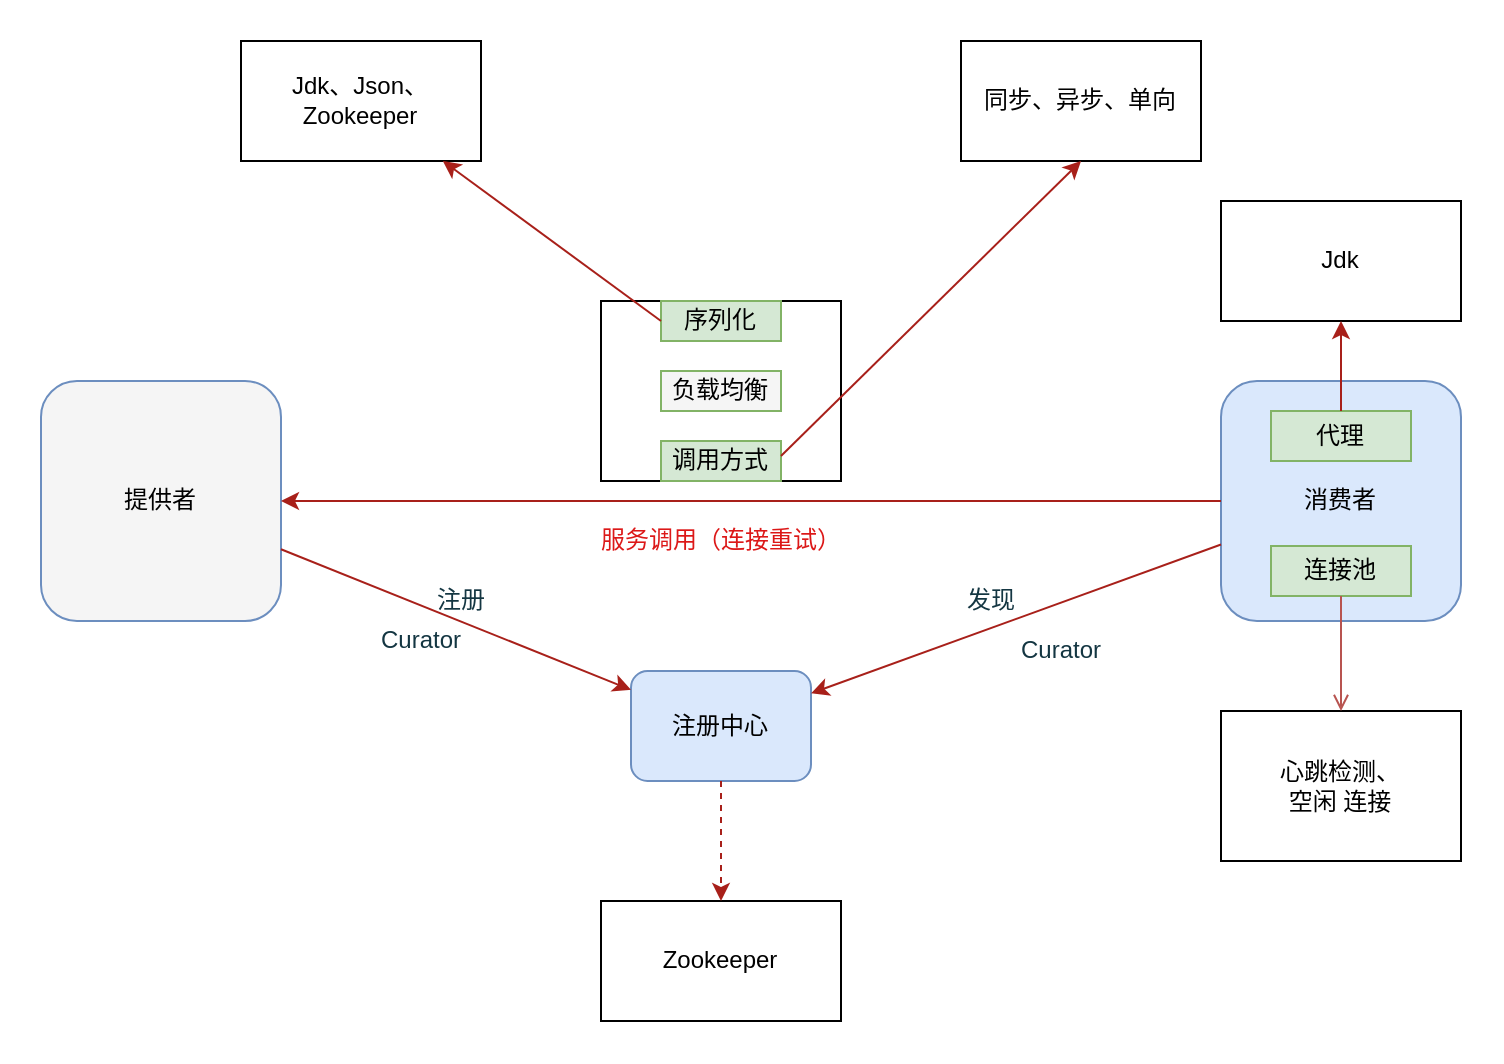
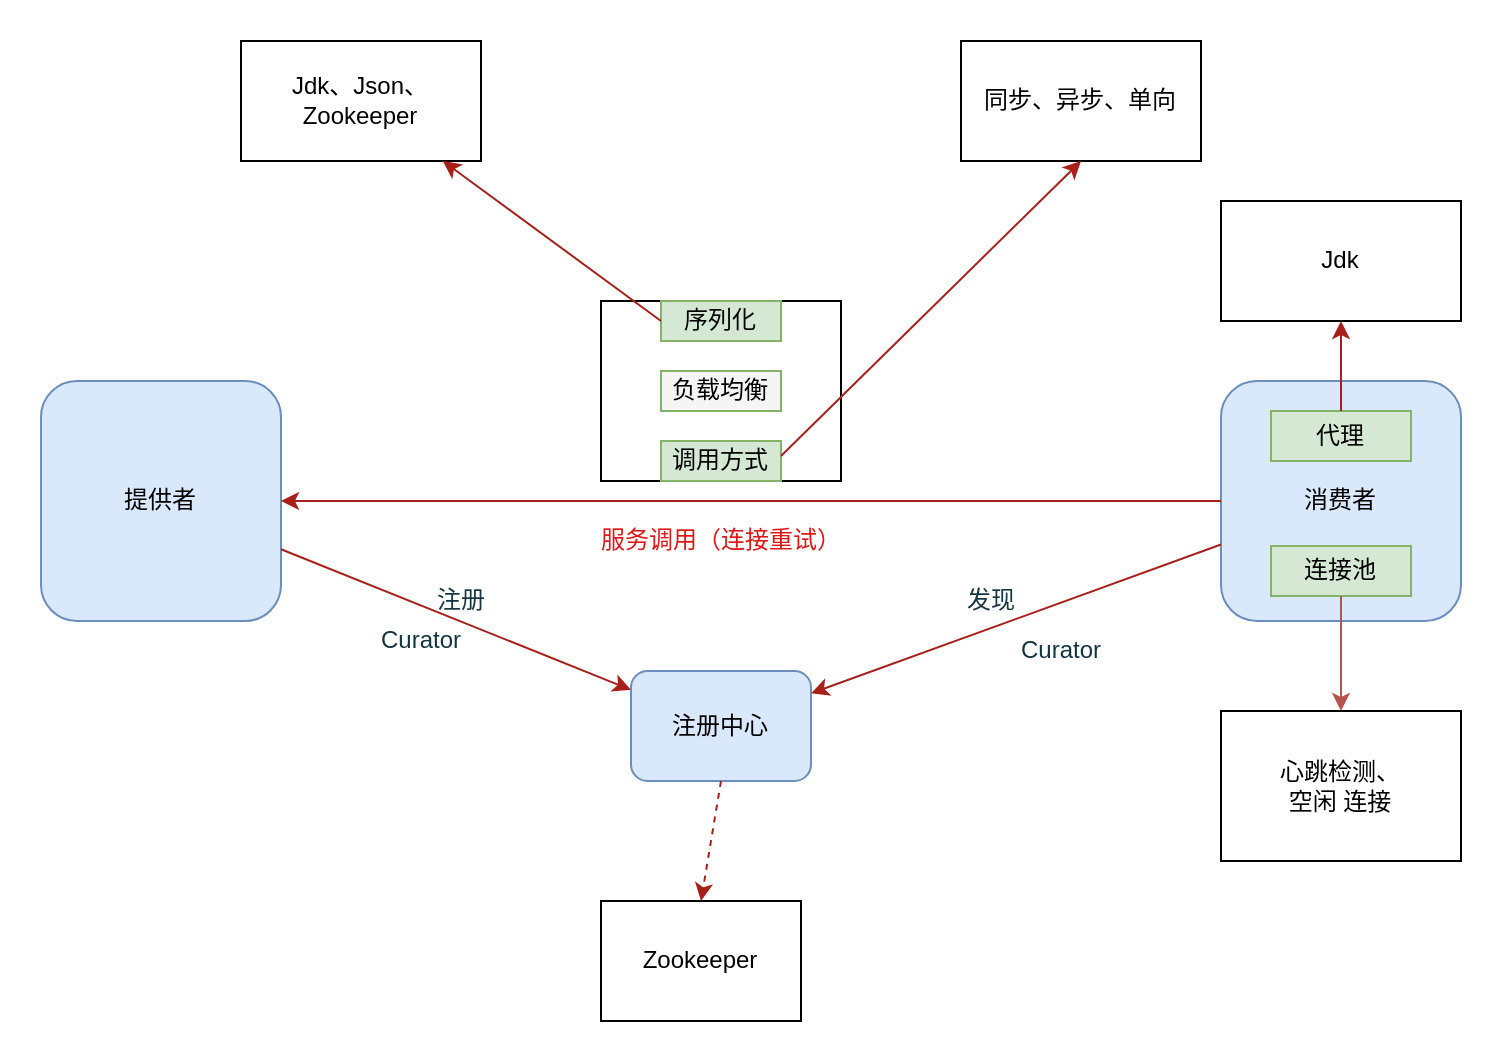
(161, 501) -> (161, 501)
(1341, 698) -> (1341, 696)
(721, 961) -> (701, 961)
